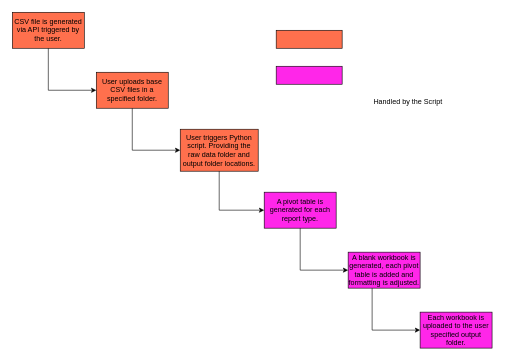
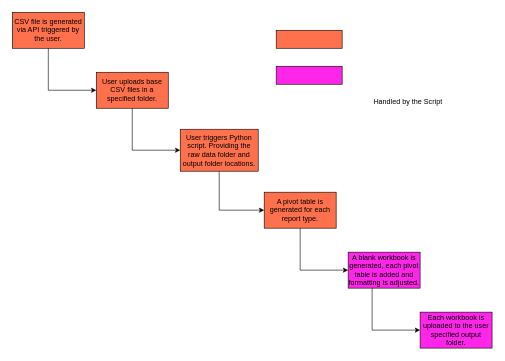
(300, 210) -> (300, 210)
